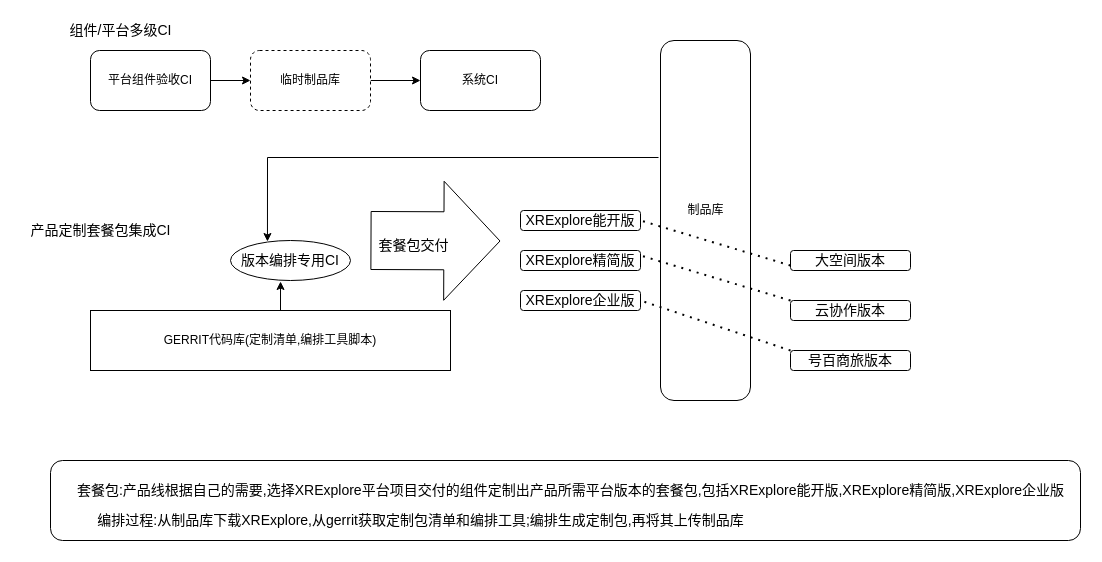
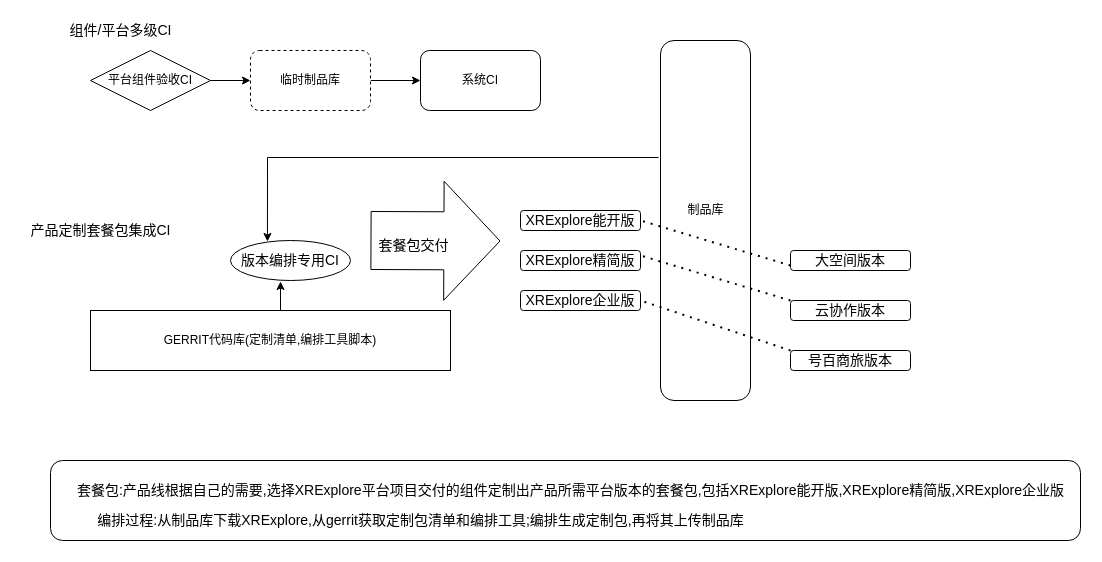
(151, 81) -> (151, 81)
